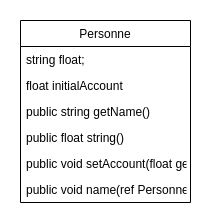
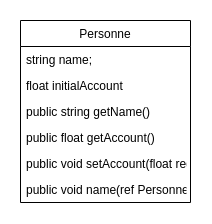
(63, 60) -> (62, 60)
(87, 138) -> (102, 138)
(139, 164) -> (138, 164)
